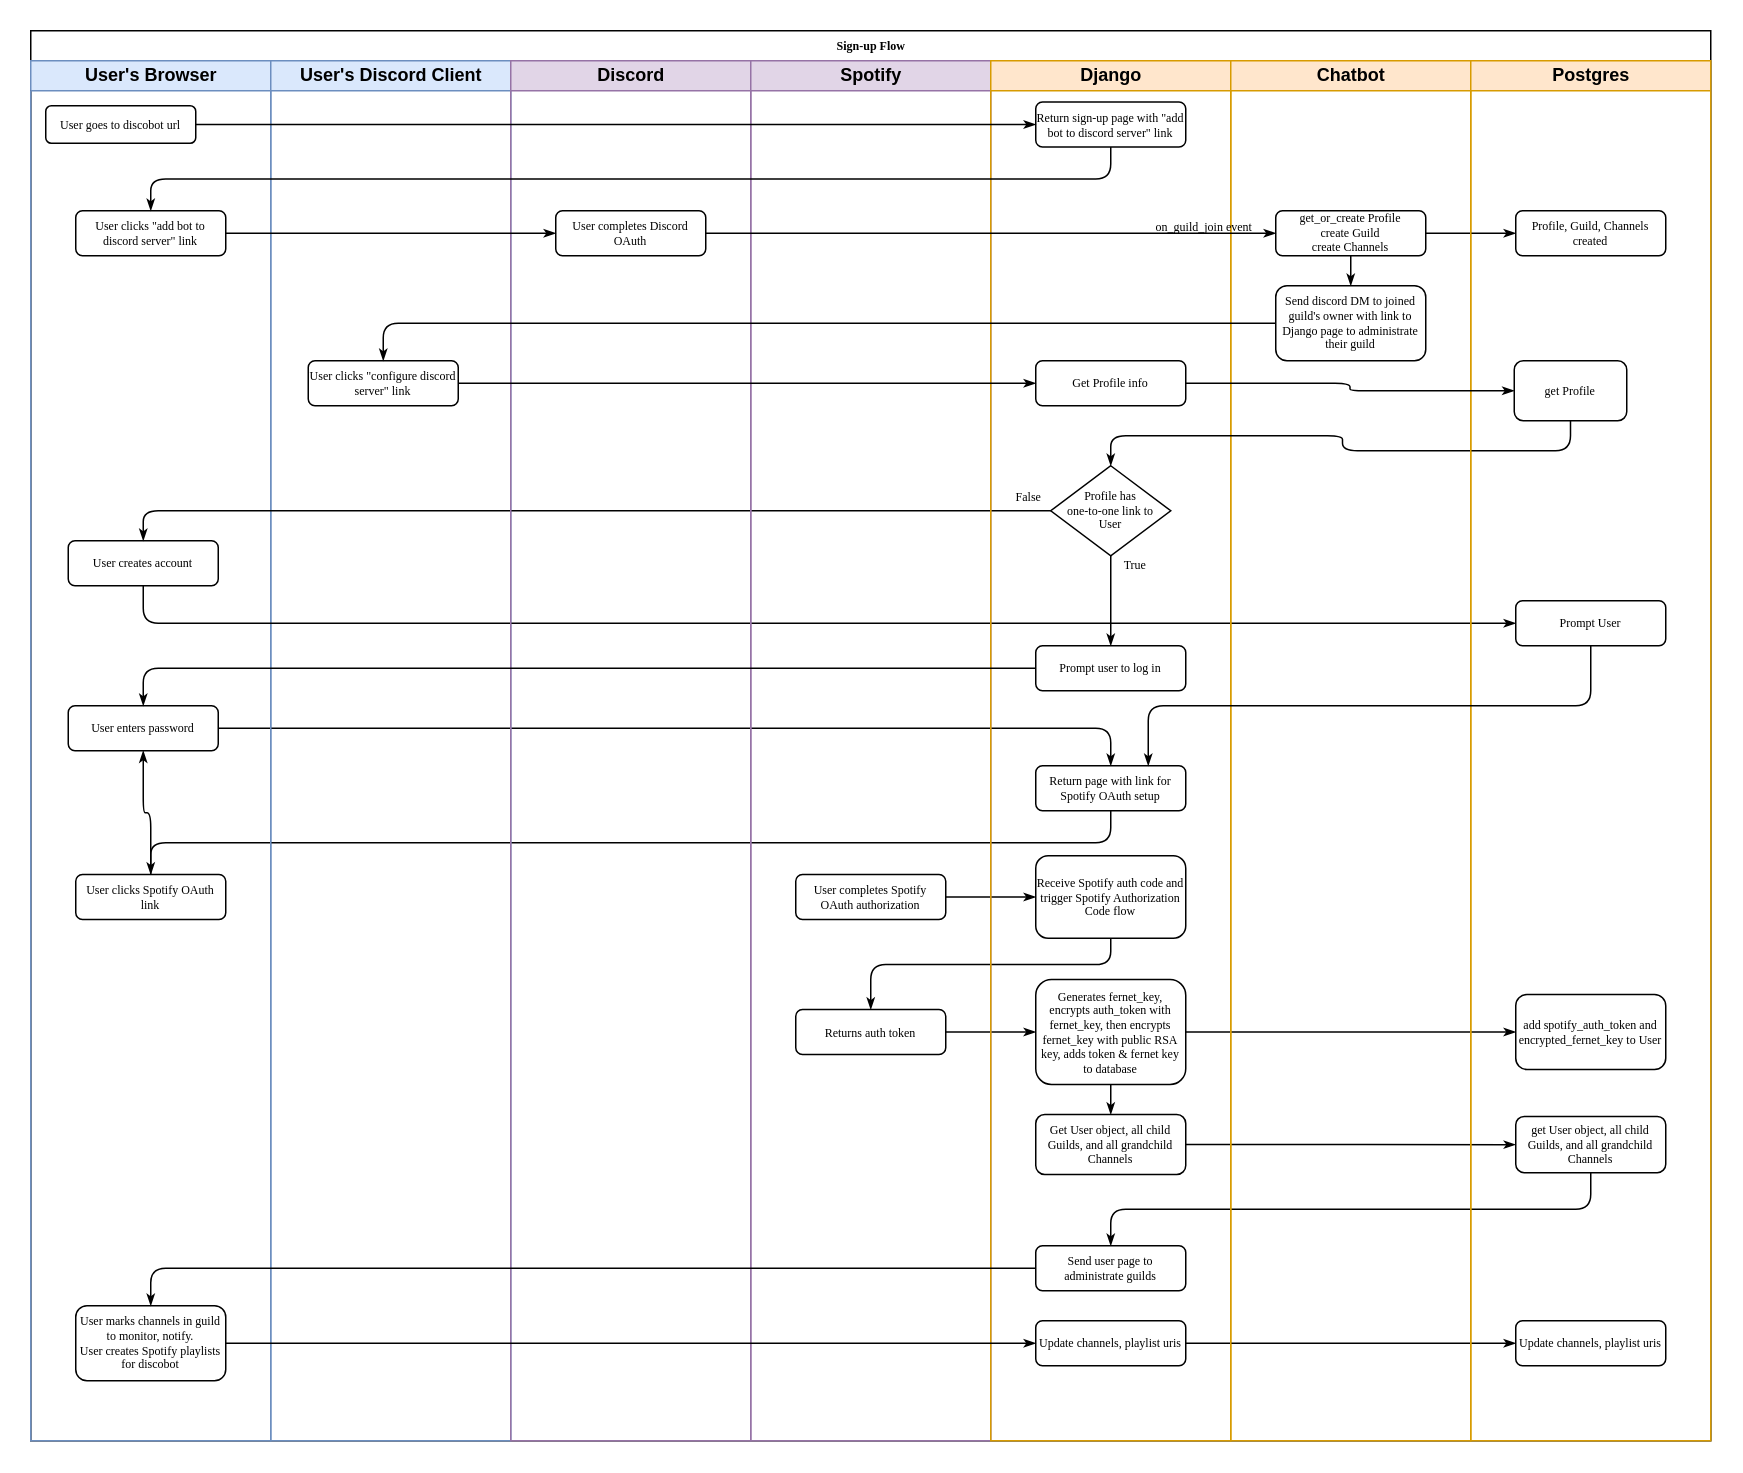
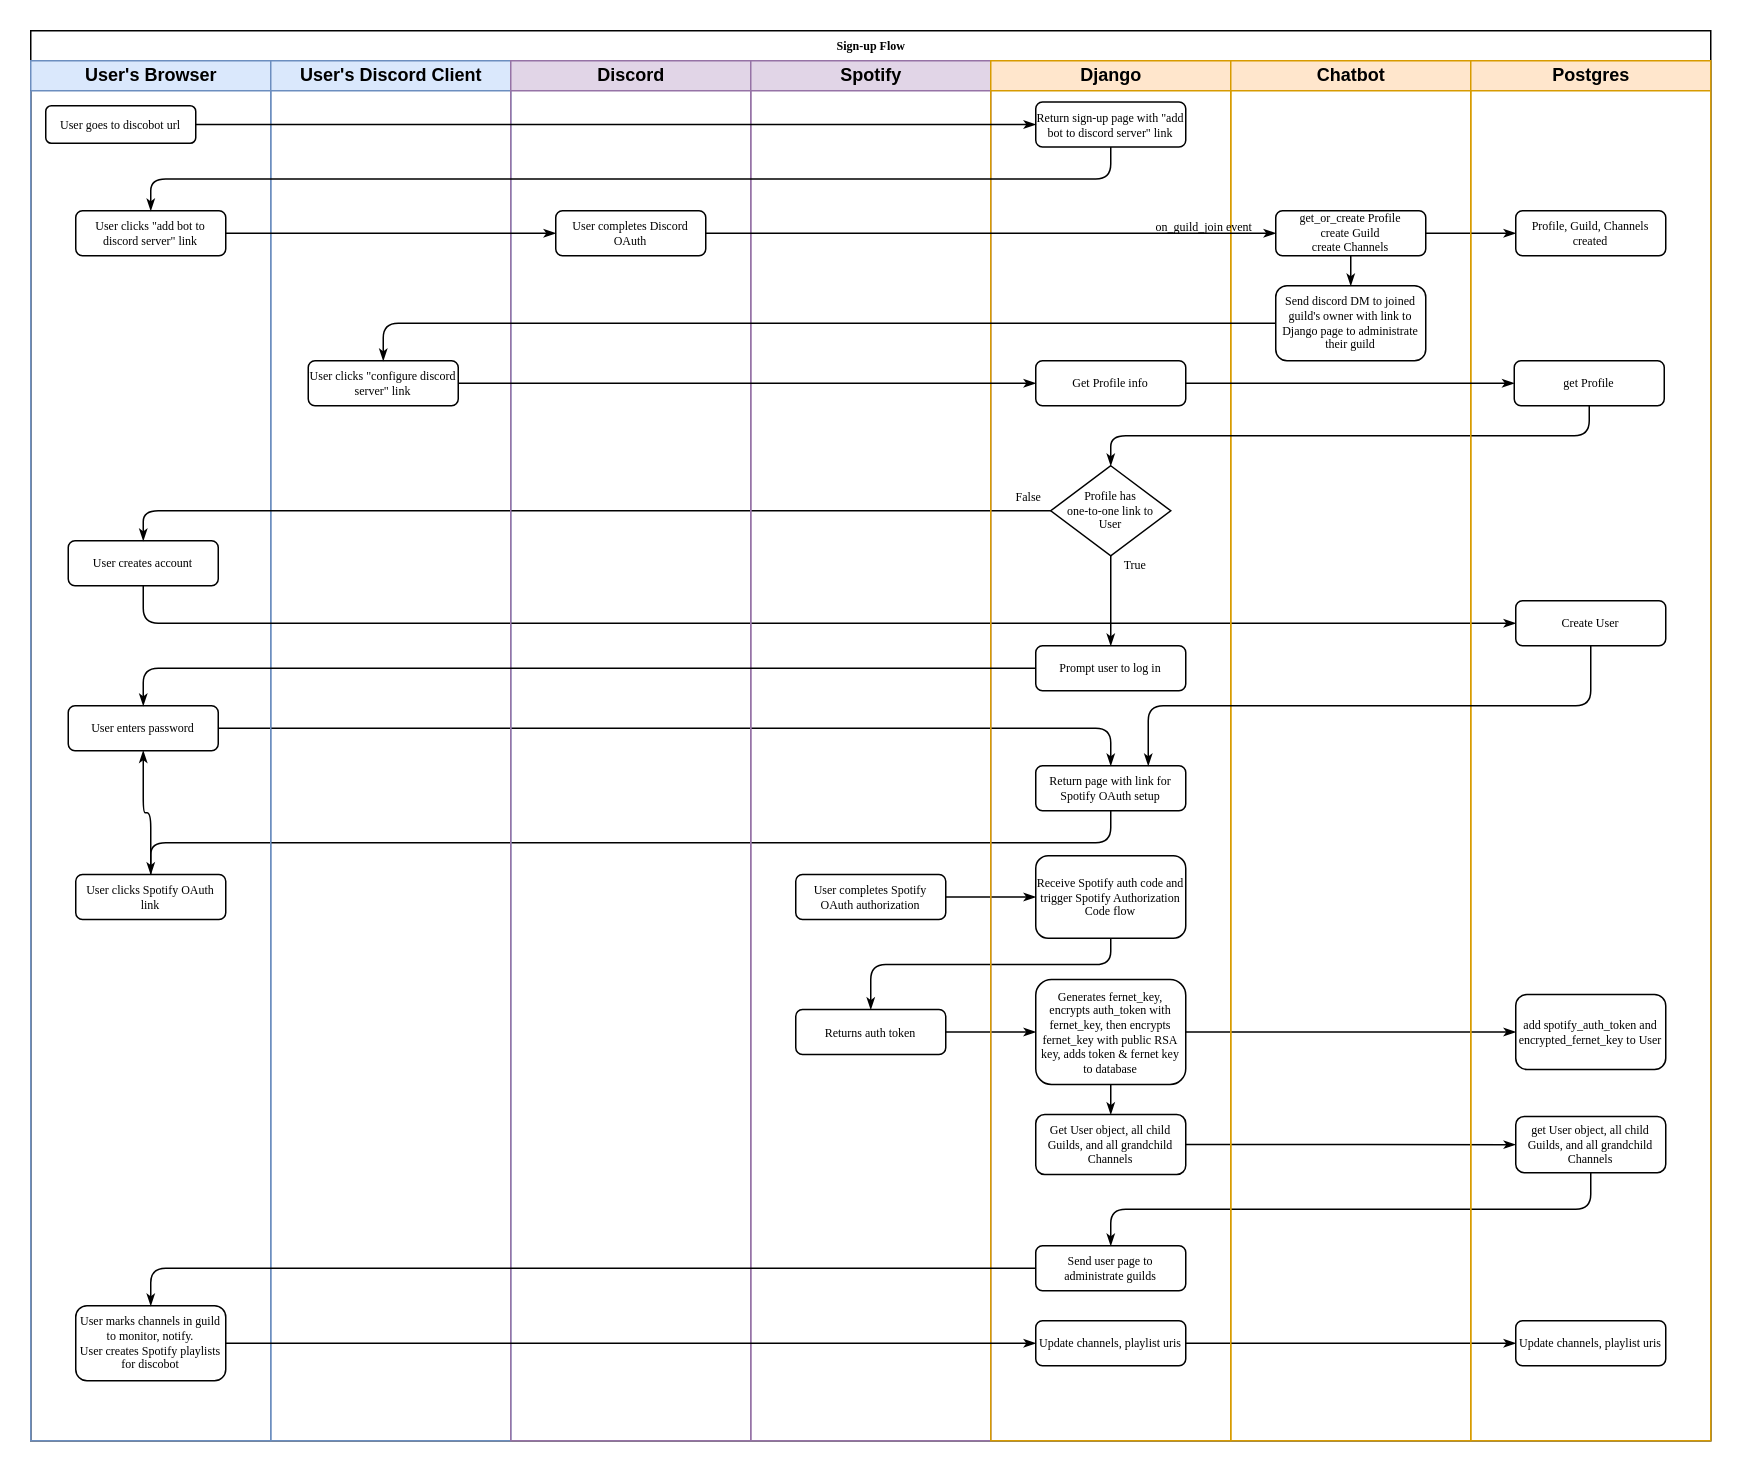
(1571, 391) -> (1589, 383)
(1591, 623) -> (1591, 623)
